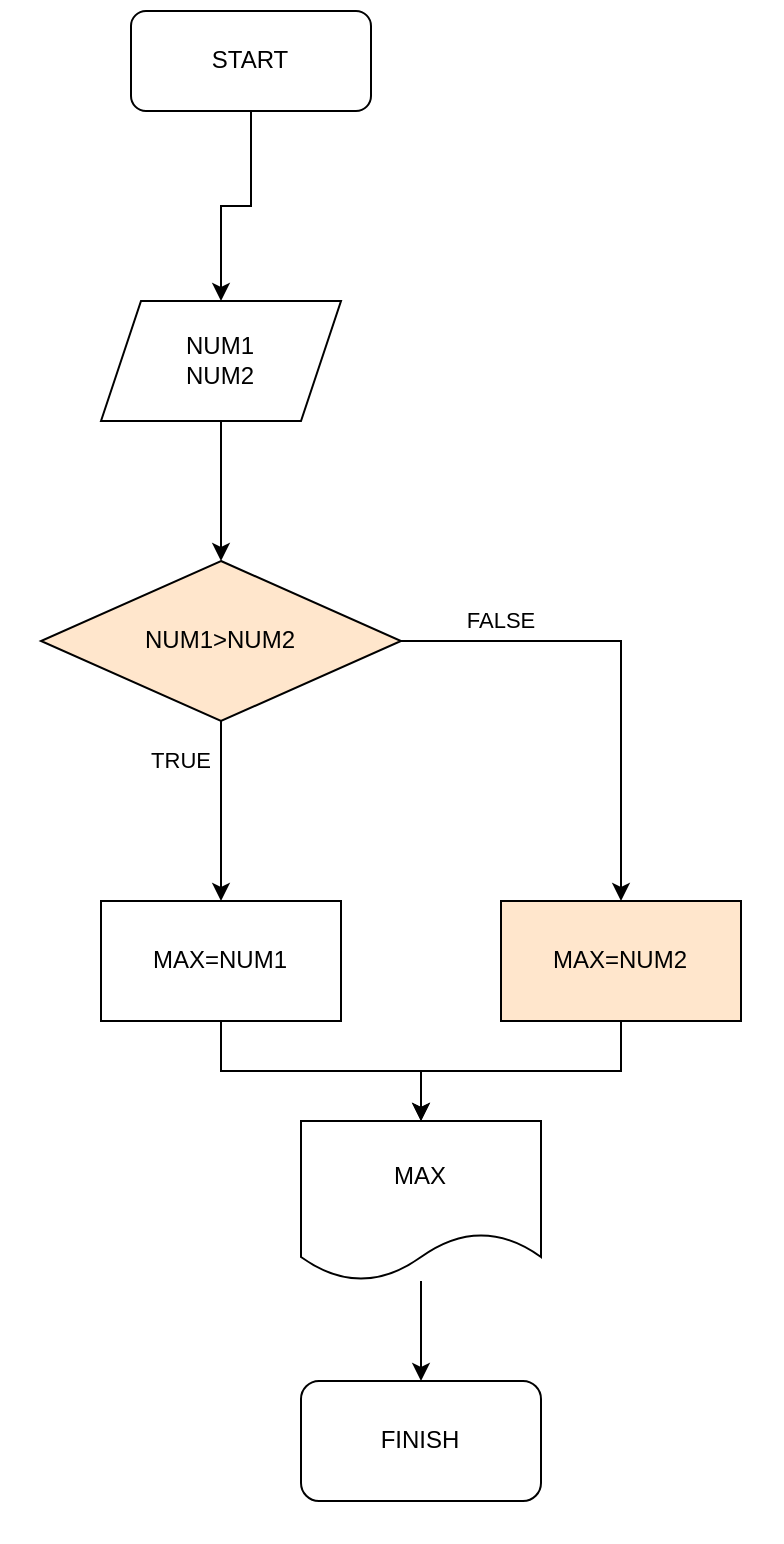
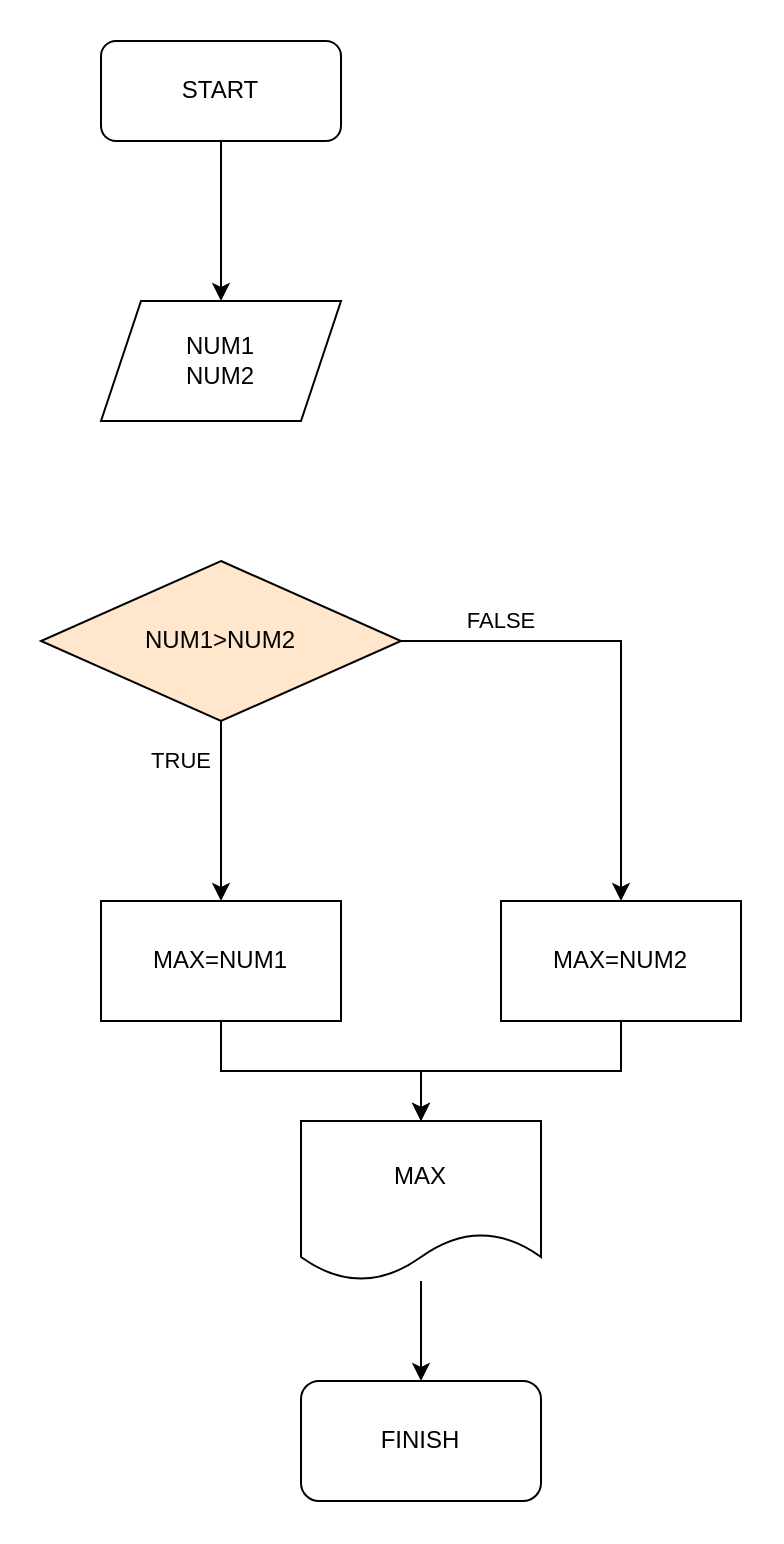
(251, 61) -> (221, 91)
(221, 484) -> none
(621, 961) -> (621, 961)
